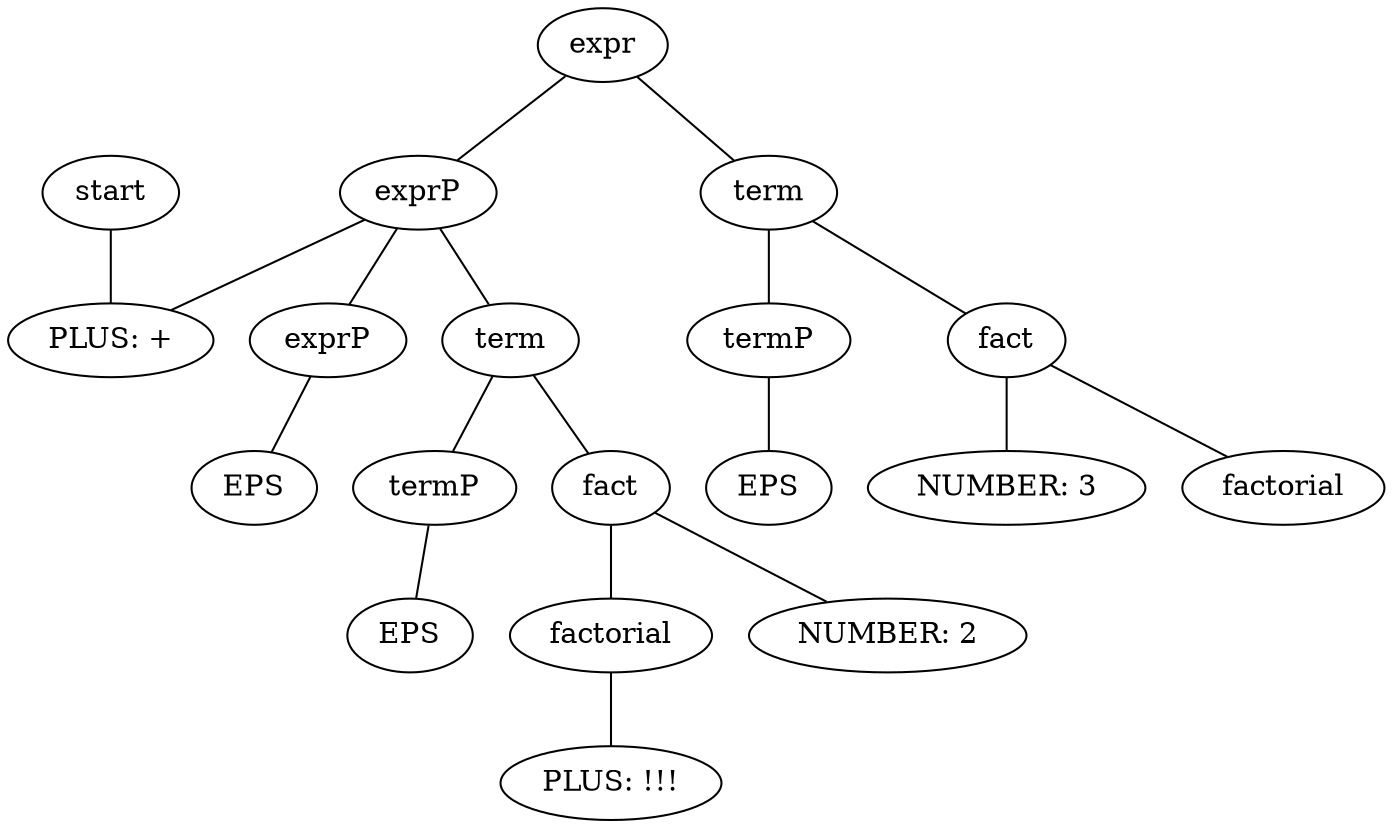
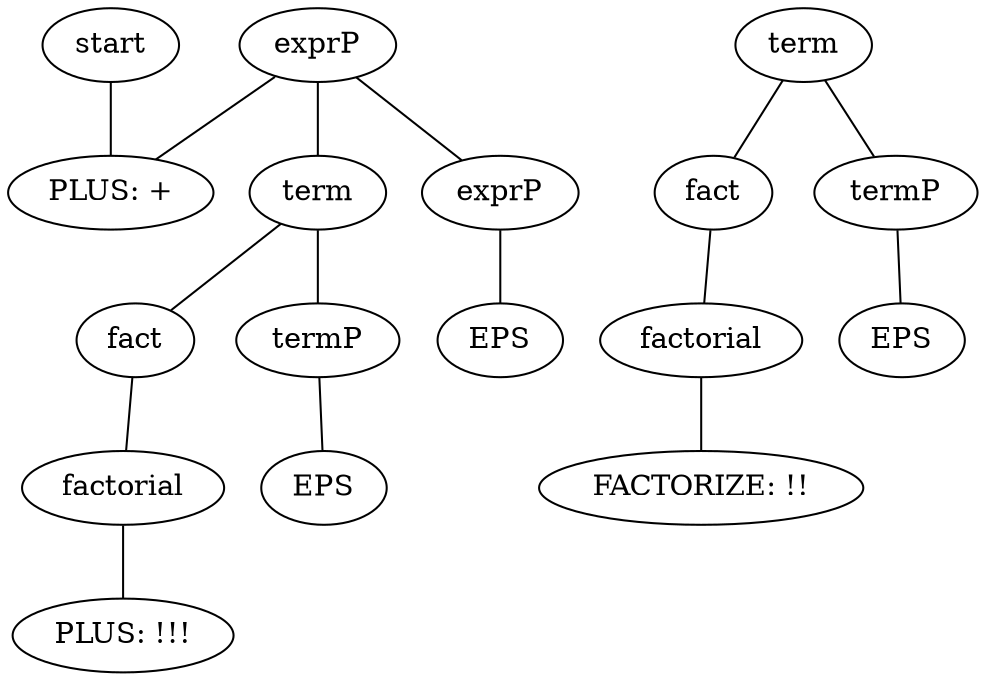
(603, 45) -> none
none -> (701, 488)
(1007, 488) -> none
(888, 636) -> none
